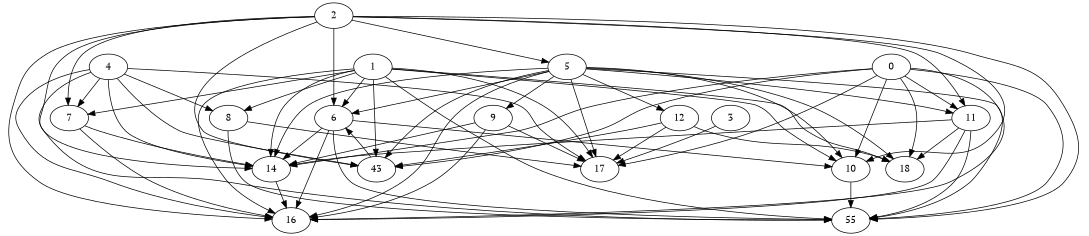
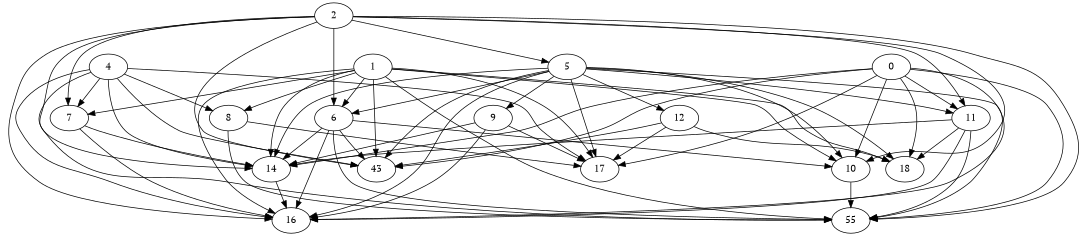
(731, 118) -> none
(360, 144) -> (349, 142)
